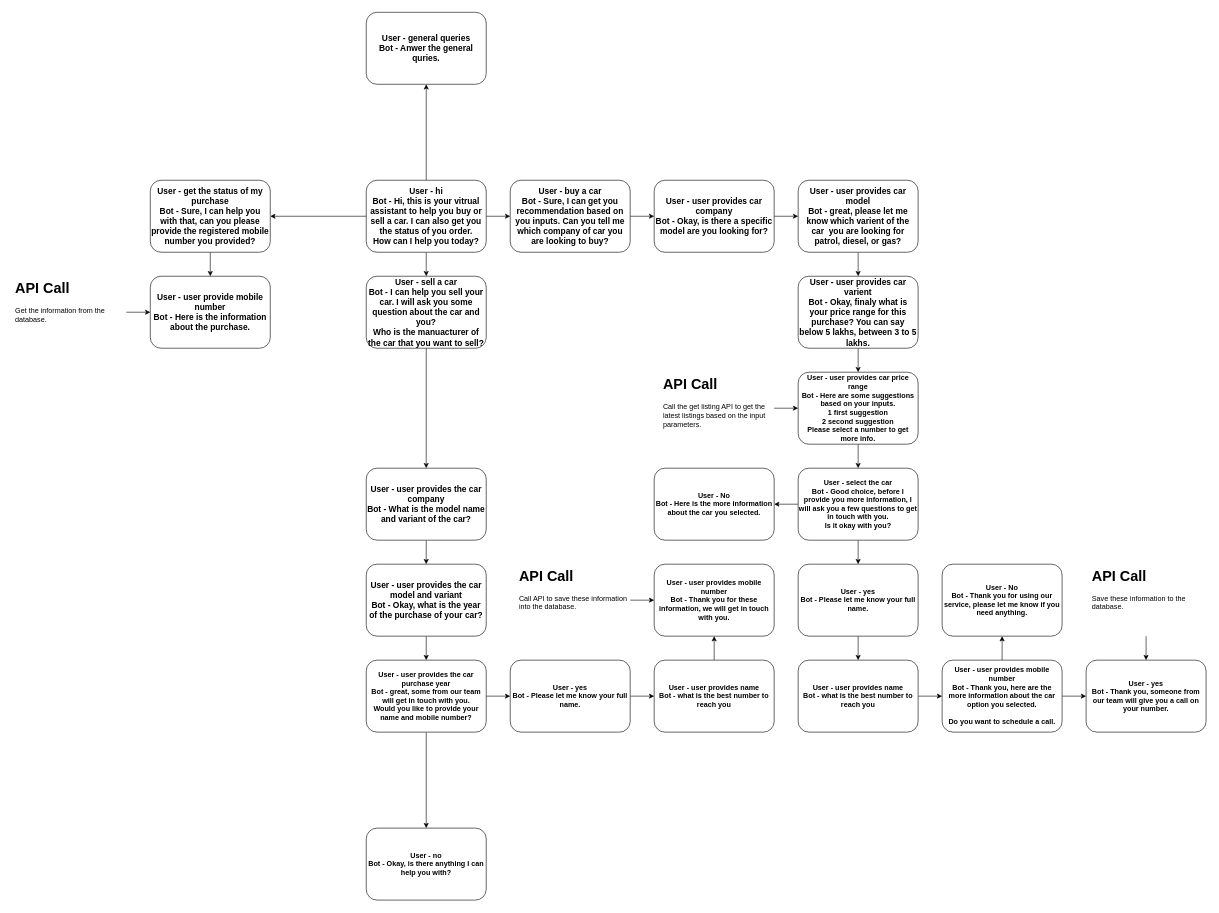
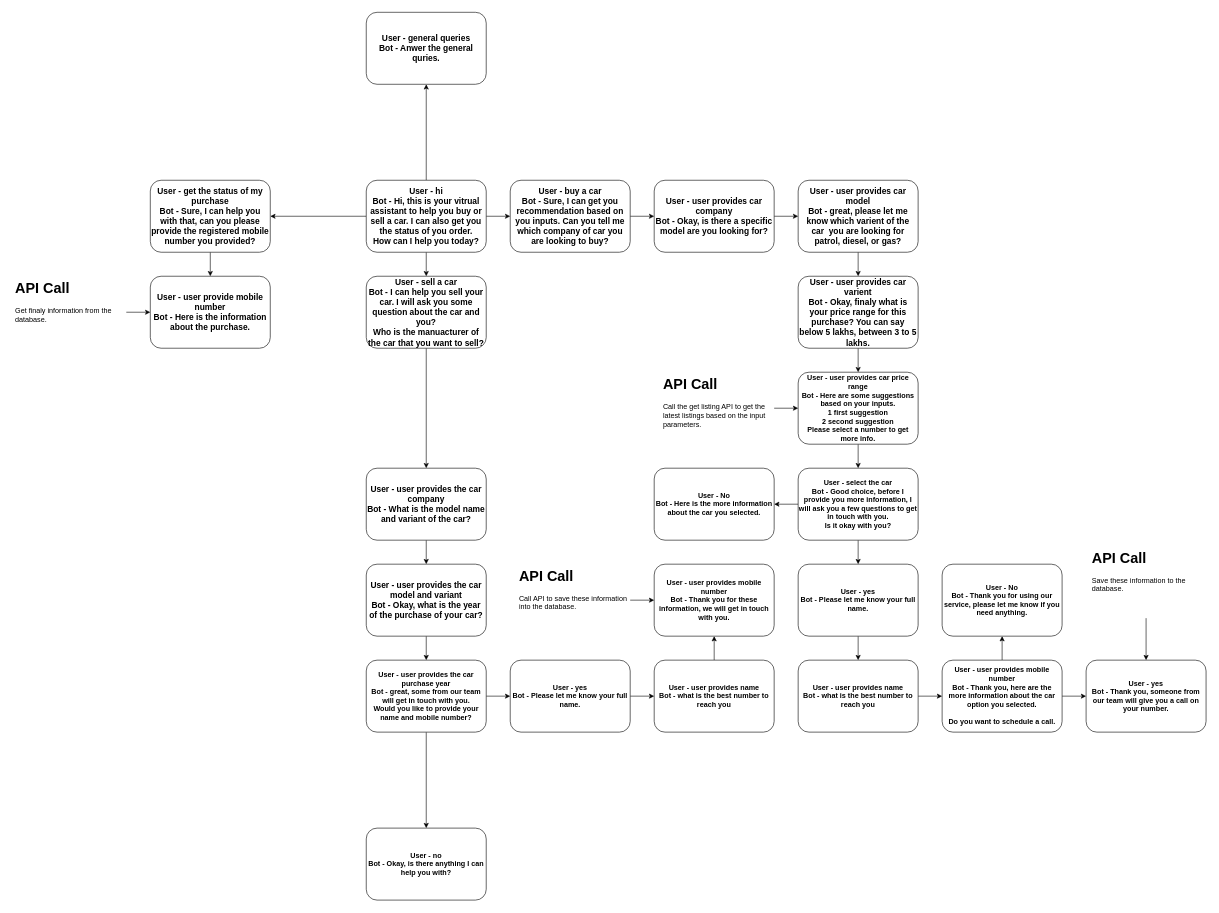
(70, 283) -> (70, 283)
(1146, 600) -> (1146, 582)
